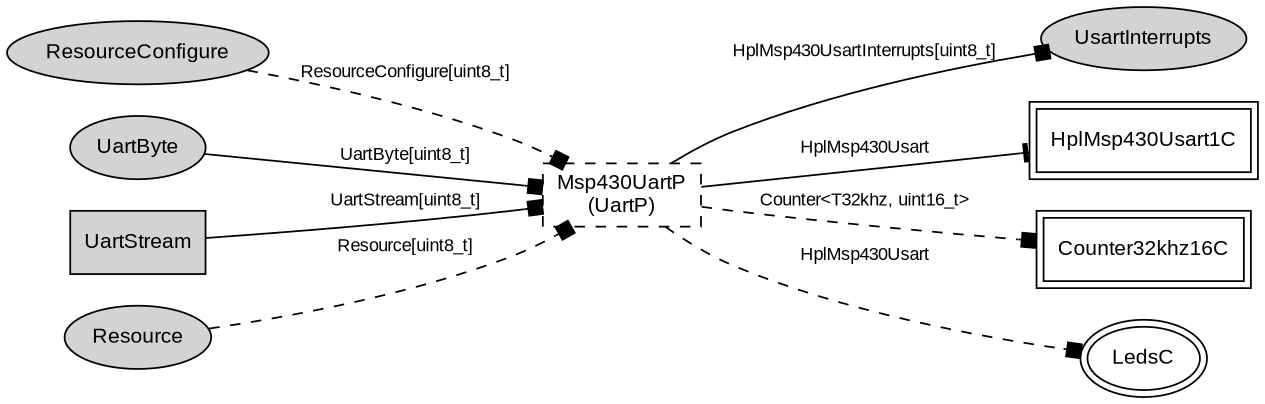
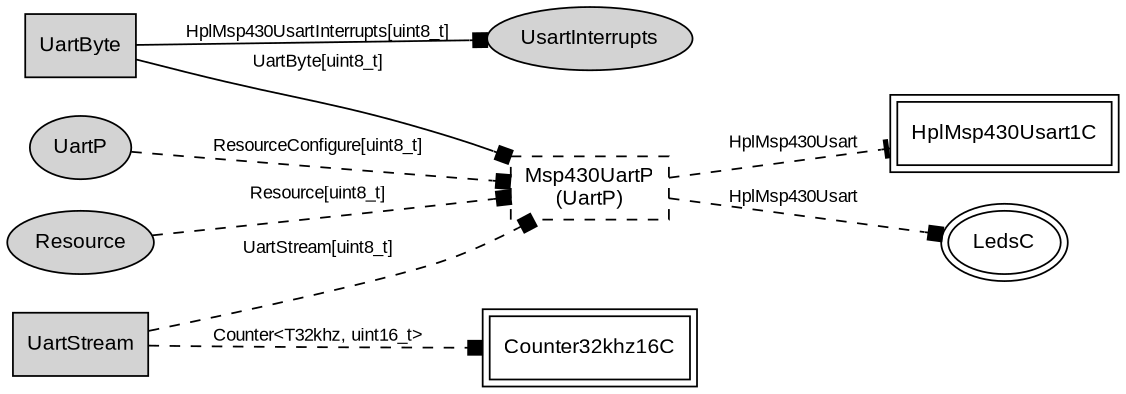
(138, 53) -> (81, 148)
(847, 94) -> (303, 43)
(138, 148) -> (81, 46)
(861, 170) -> (775, 164)
(365, 225) -> (337, 290)
(860, 225) -> (307, 347)
